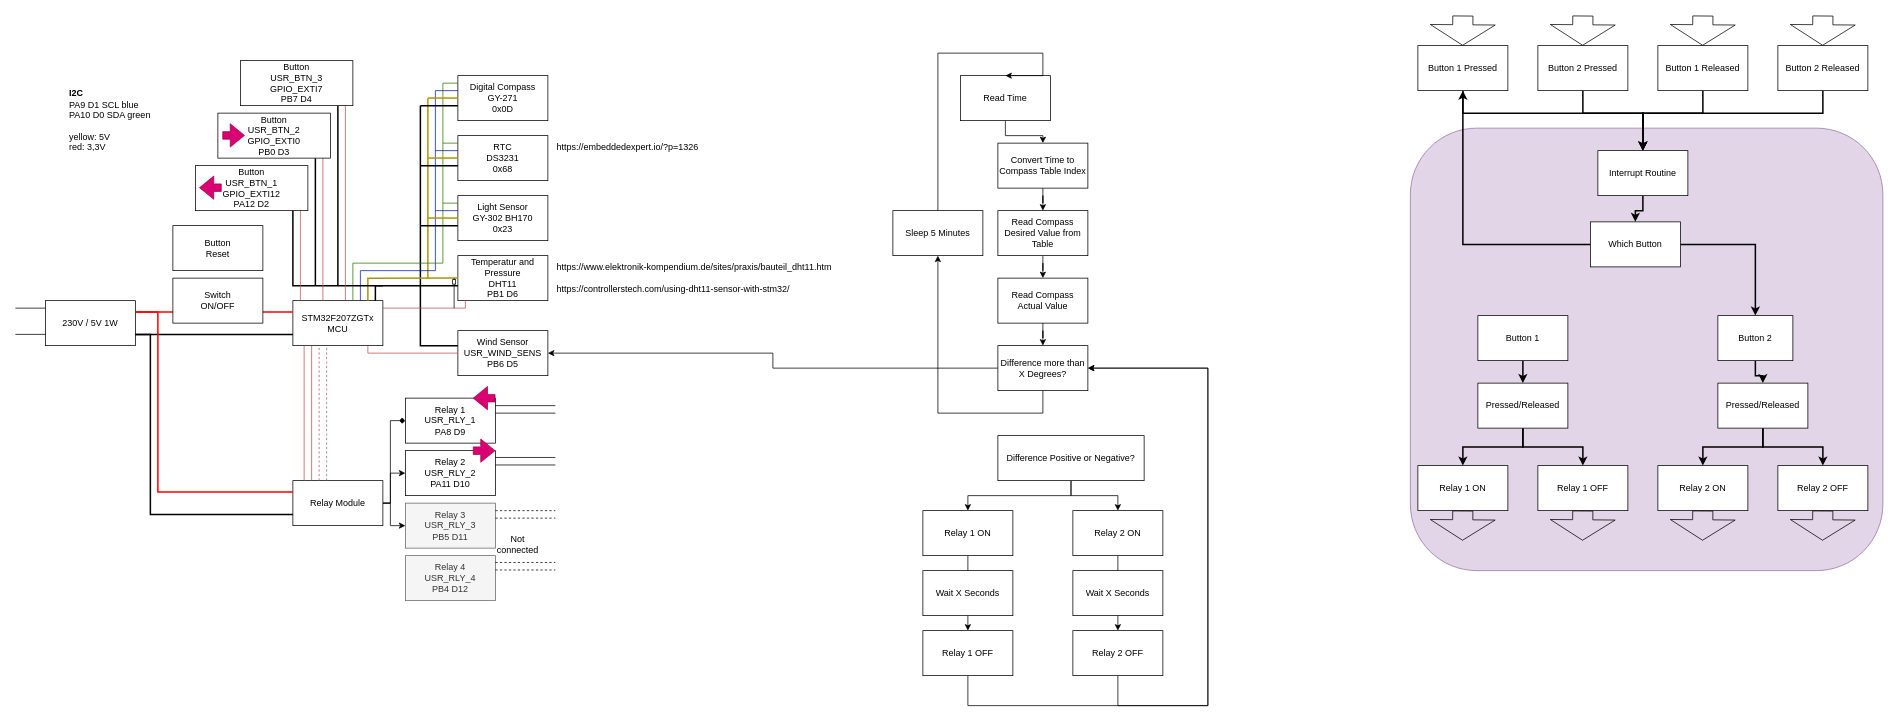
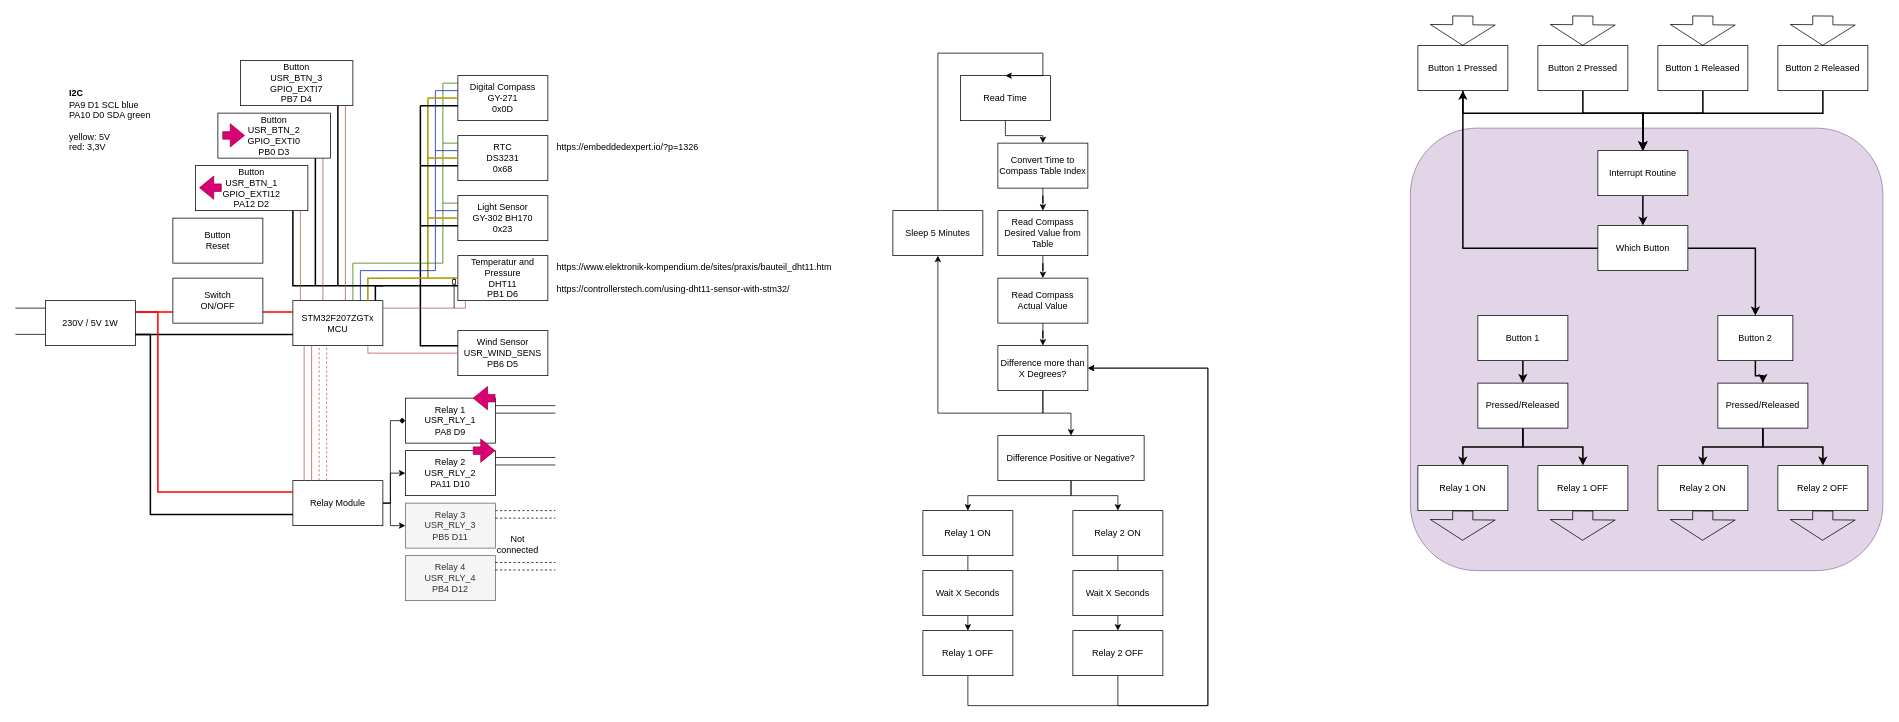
(1635, 244) -> (1643, 248)
(218, 248) -> (218, 240)
(773, 353) -> (1070, 413)
